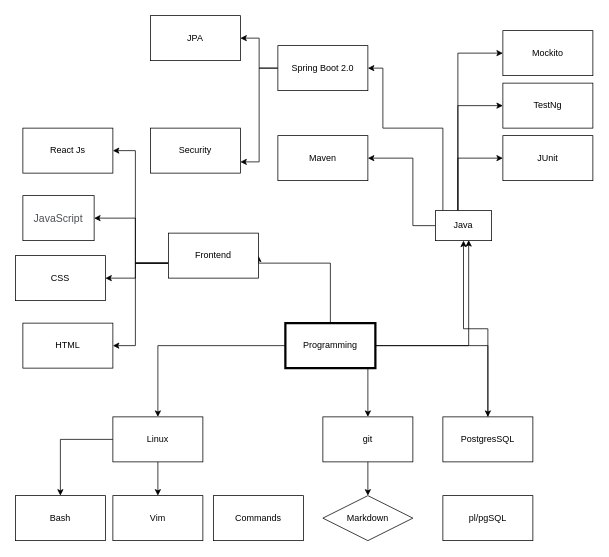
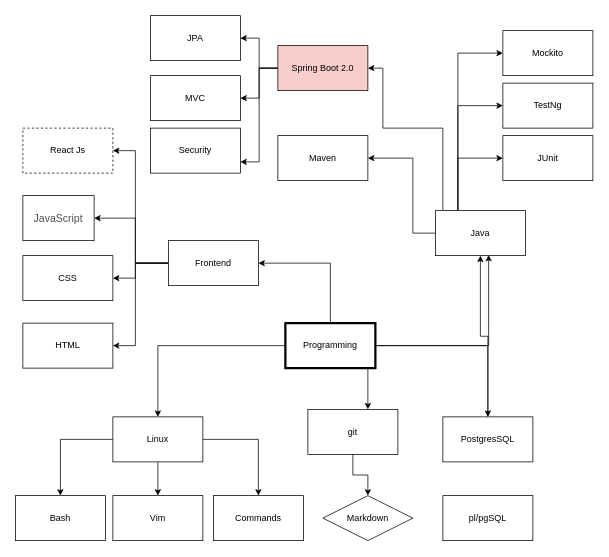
(323, 68) -> (323, 68)
none -> (195, 98)
none -> (247, 98)
(68, 150) -> (68, 150)
(464, 225) -> (480, 233)
(213, 255) -> (213, 263)
(60, 278) -> (68, 278)
none -> (256, 439)
(368, 439) -> (353, 432)
